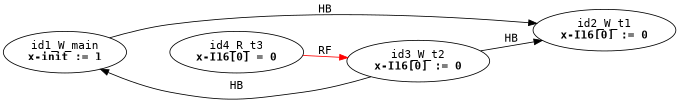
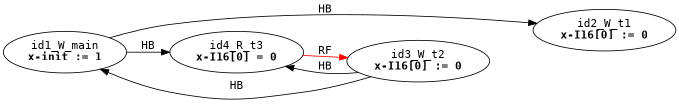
(507, 46) -> (326, 73)
none -> (144, 52)
